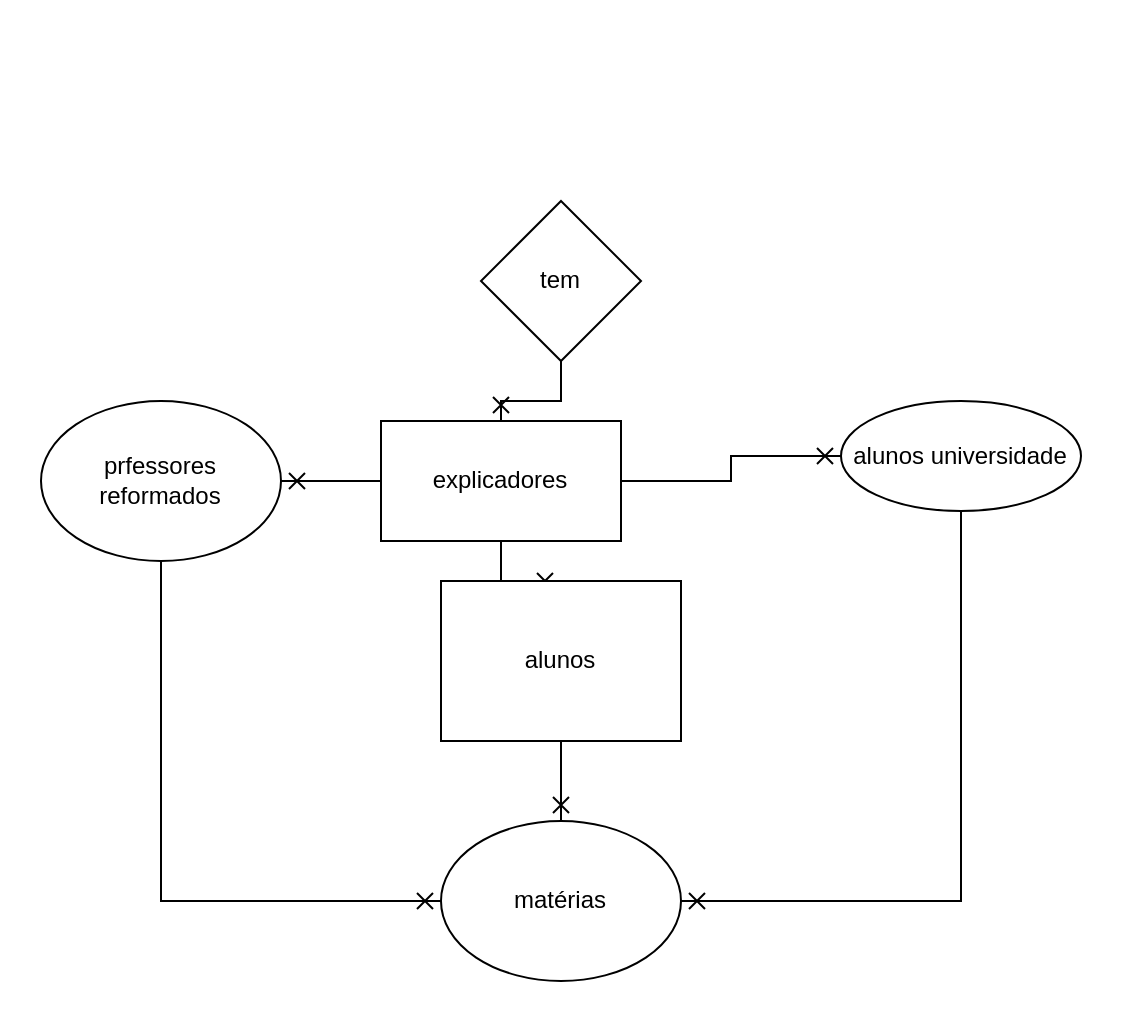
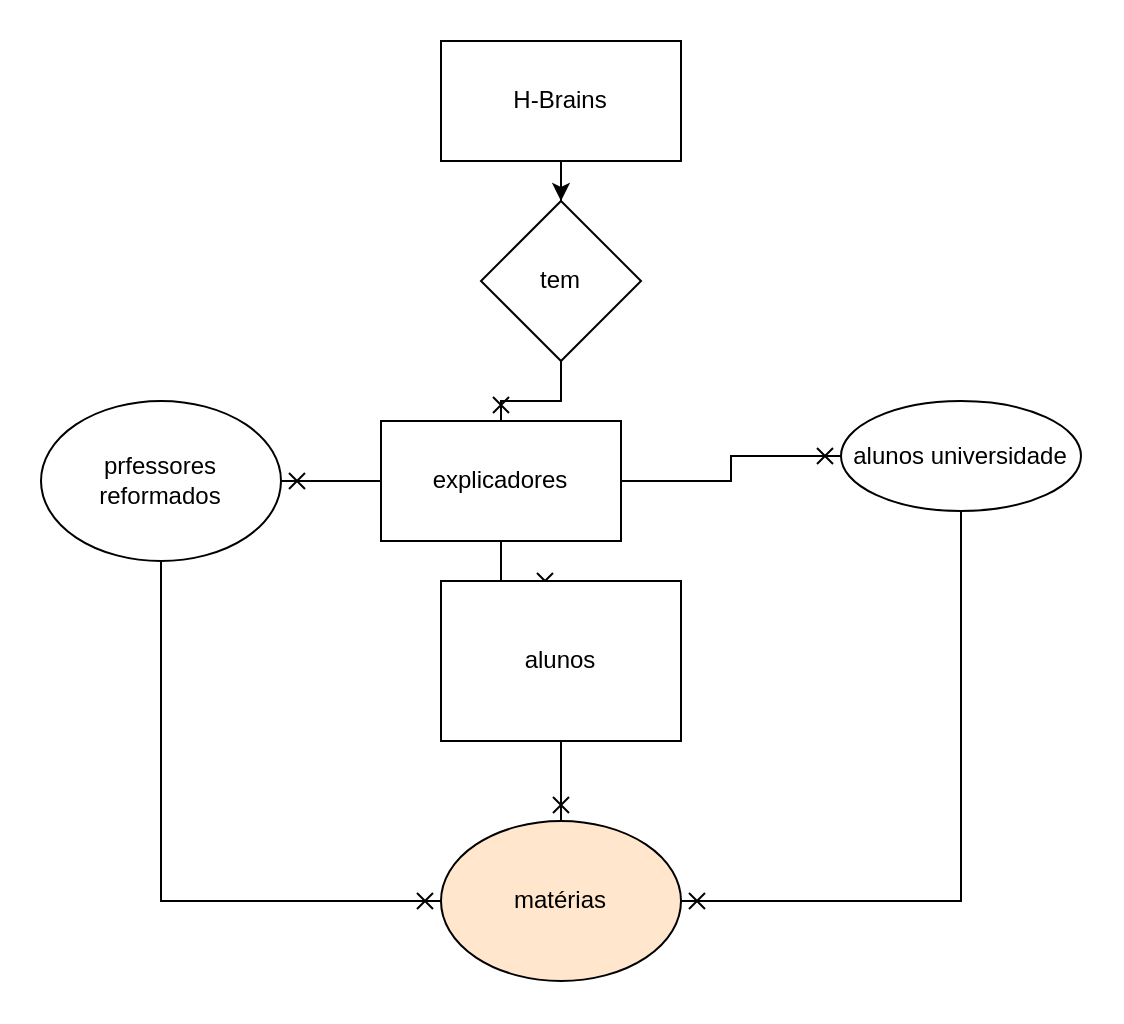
none -> (561, 101)
none -> (561, 188)
(561, 901) -> (561, 901)
